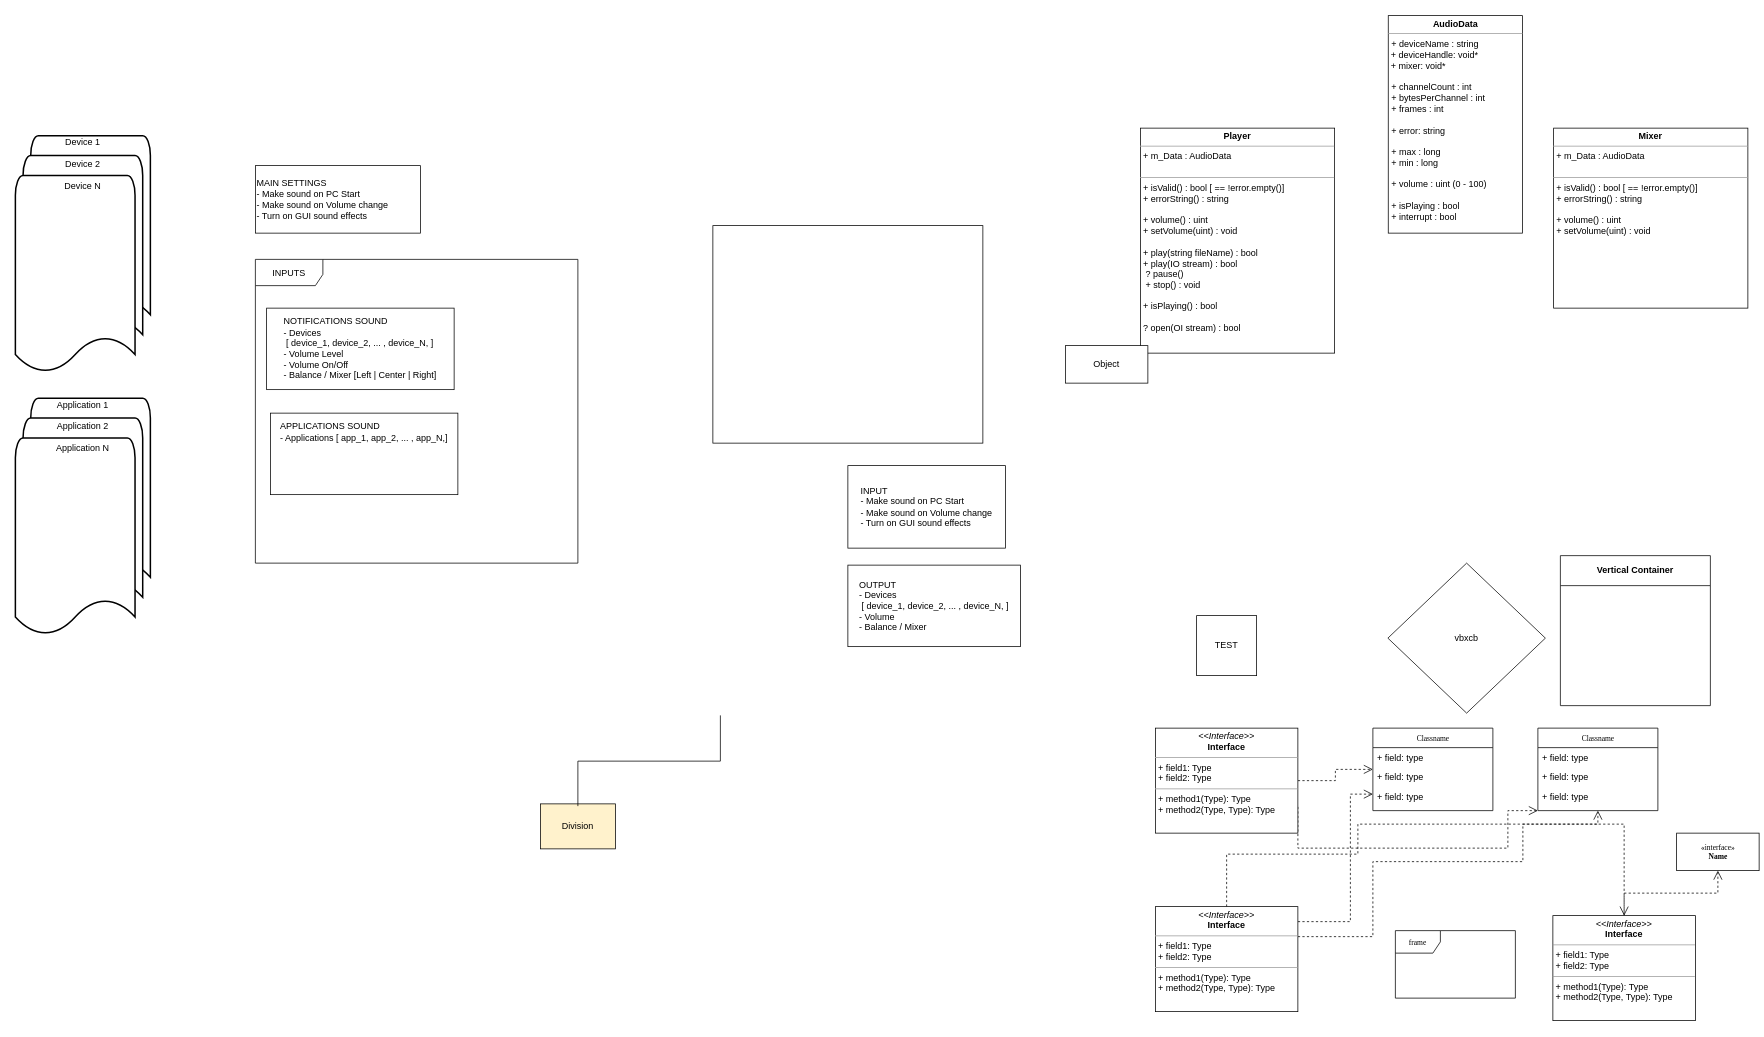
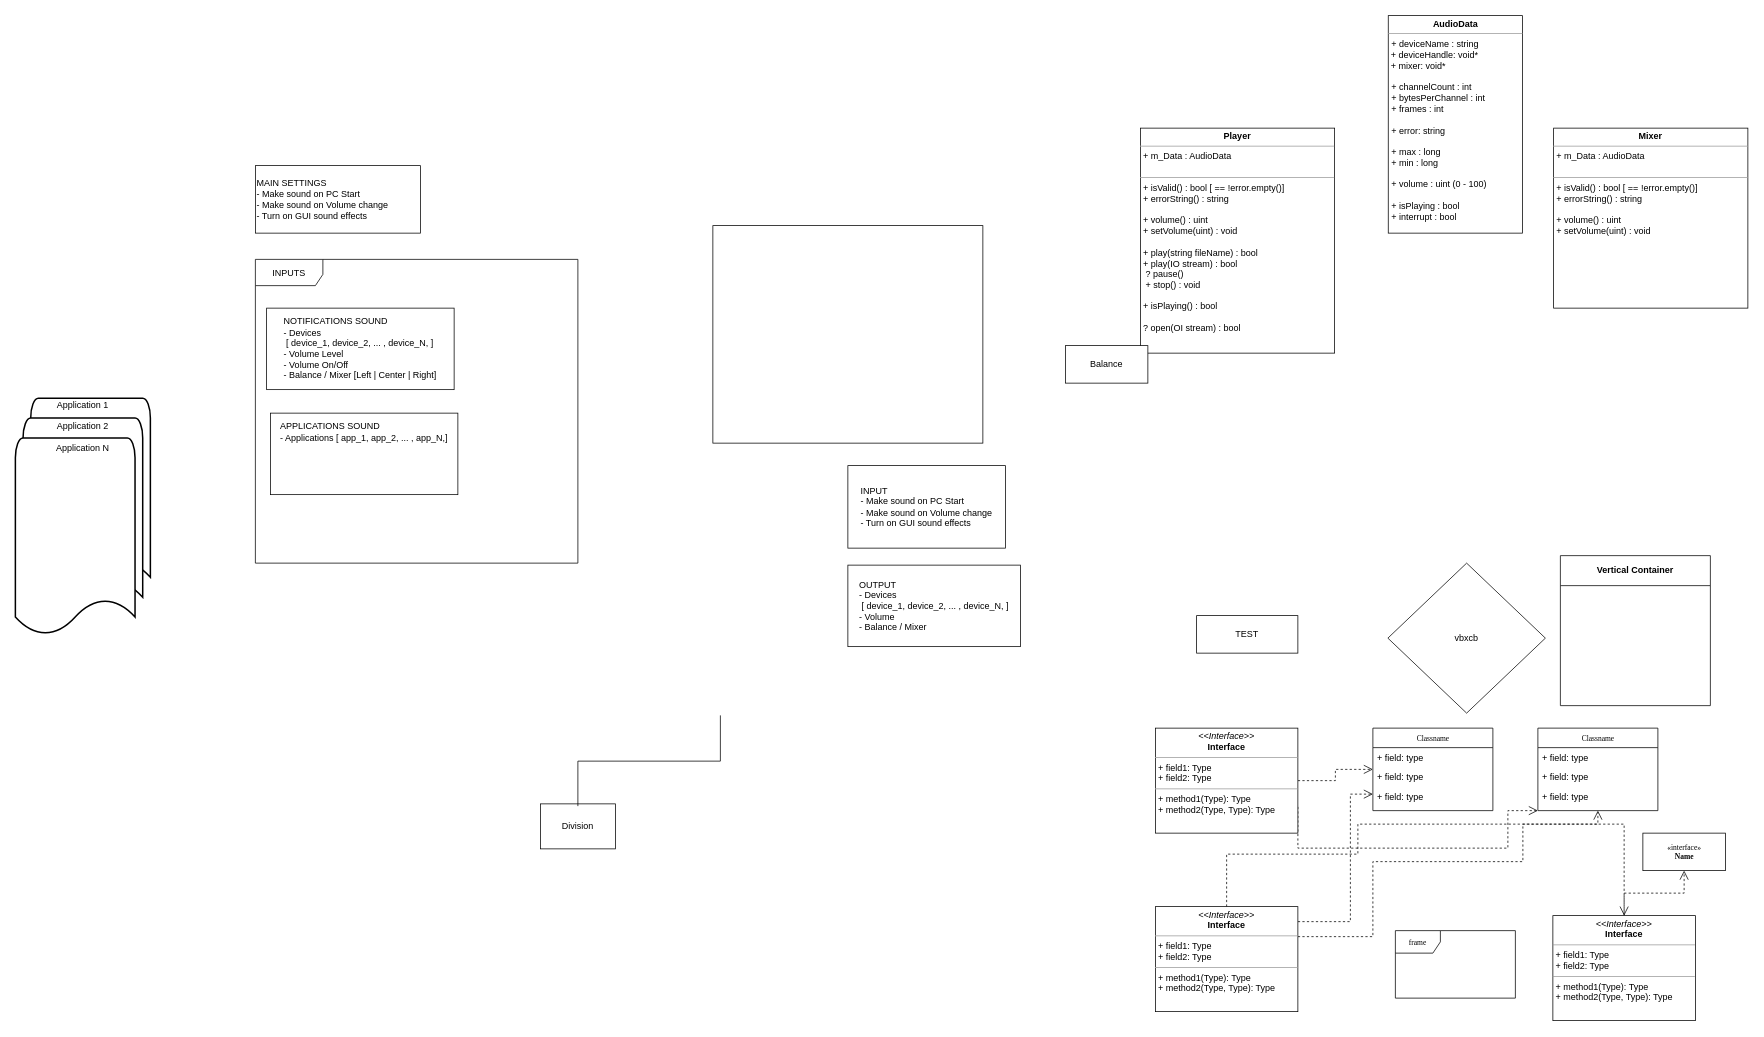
(83, 255) -> none
(1107, 364) -> (1107, 364)
(1227, 645) -> (1247, 634)
(578, 826) -> (578, 826)
(1718, 852) -> (1684, 852)
